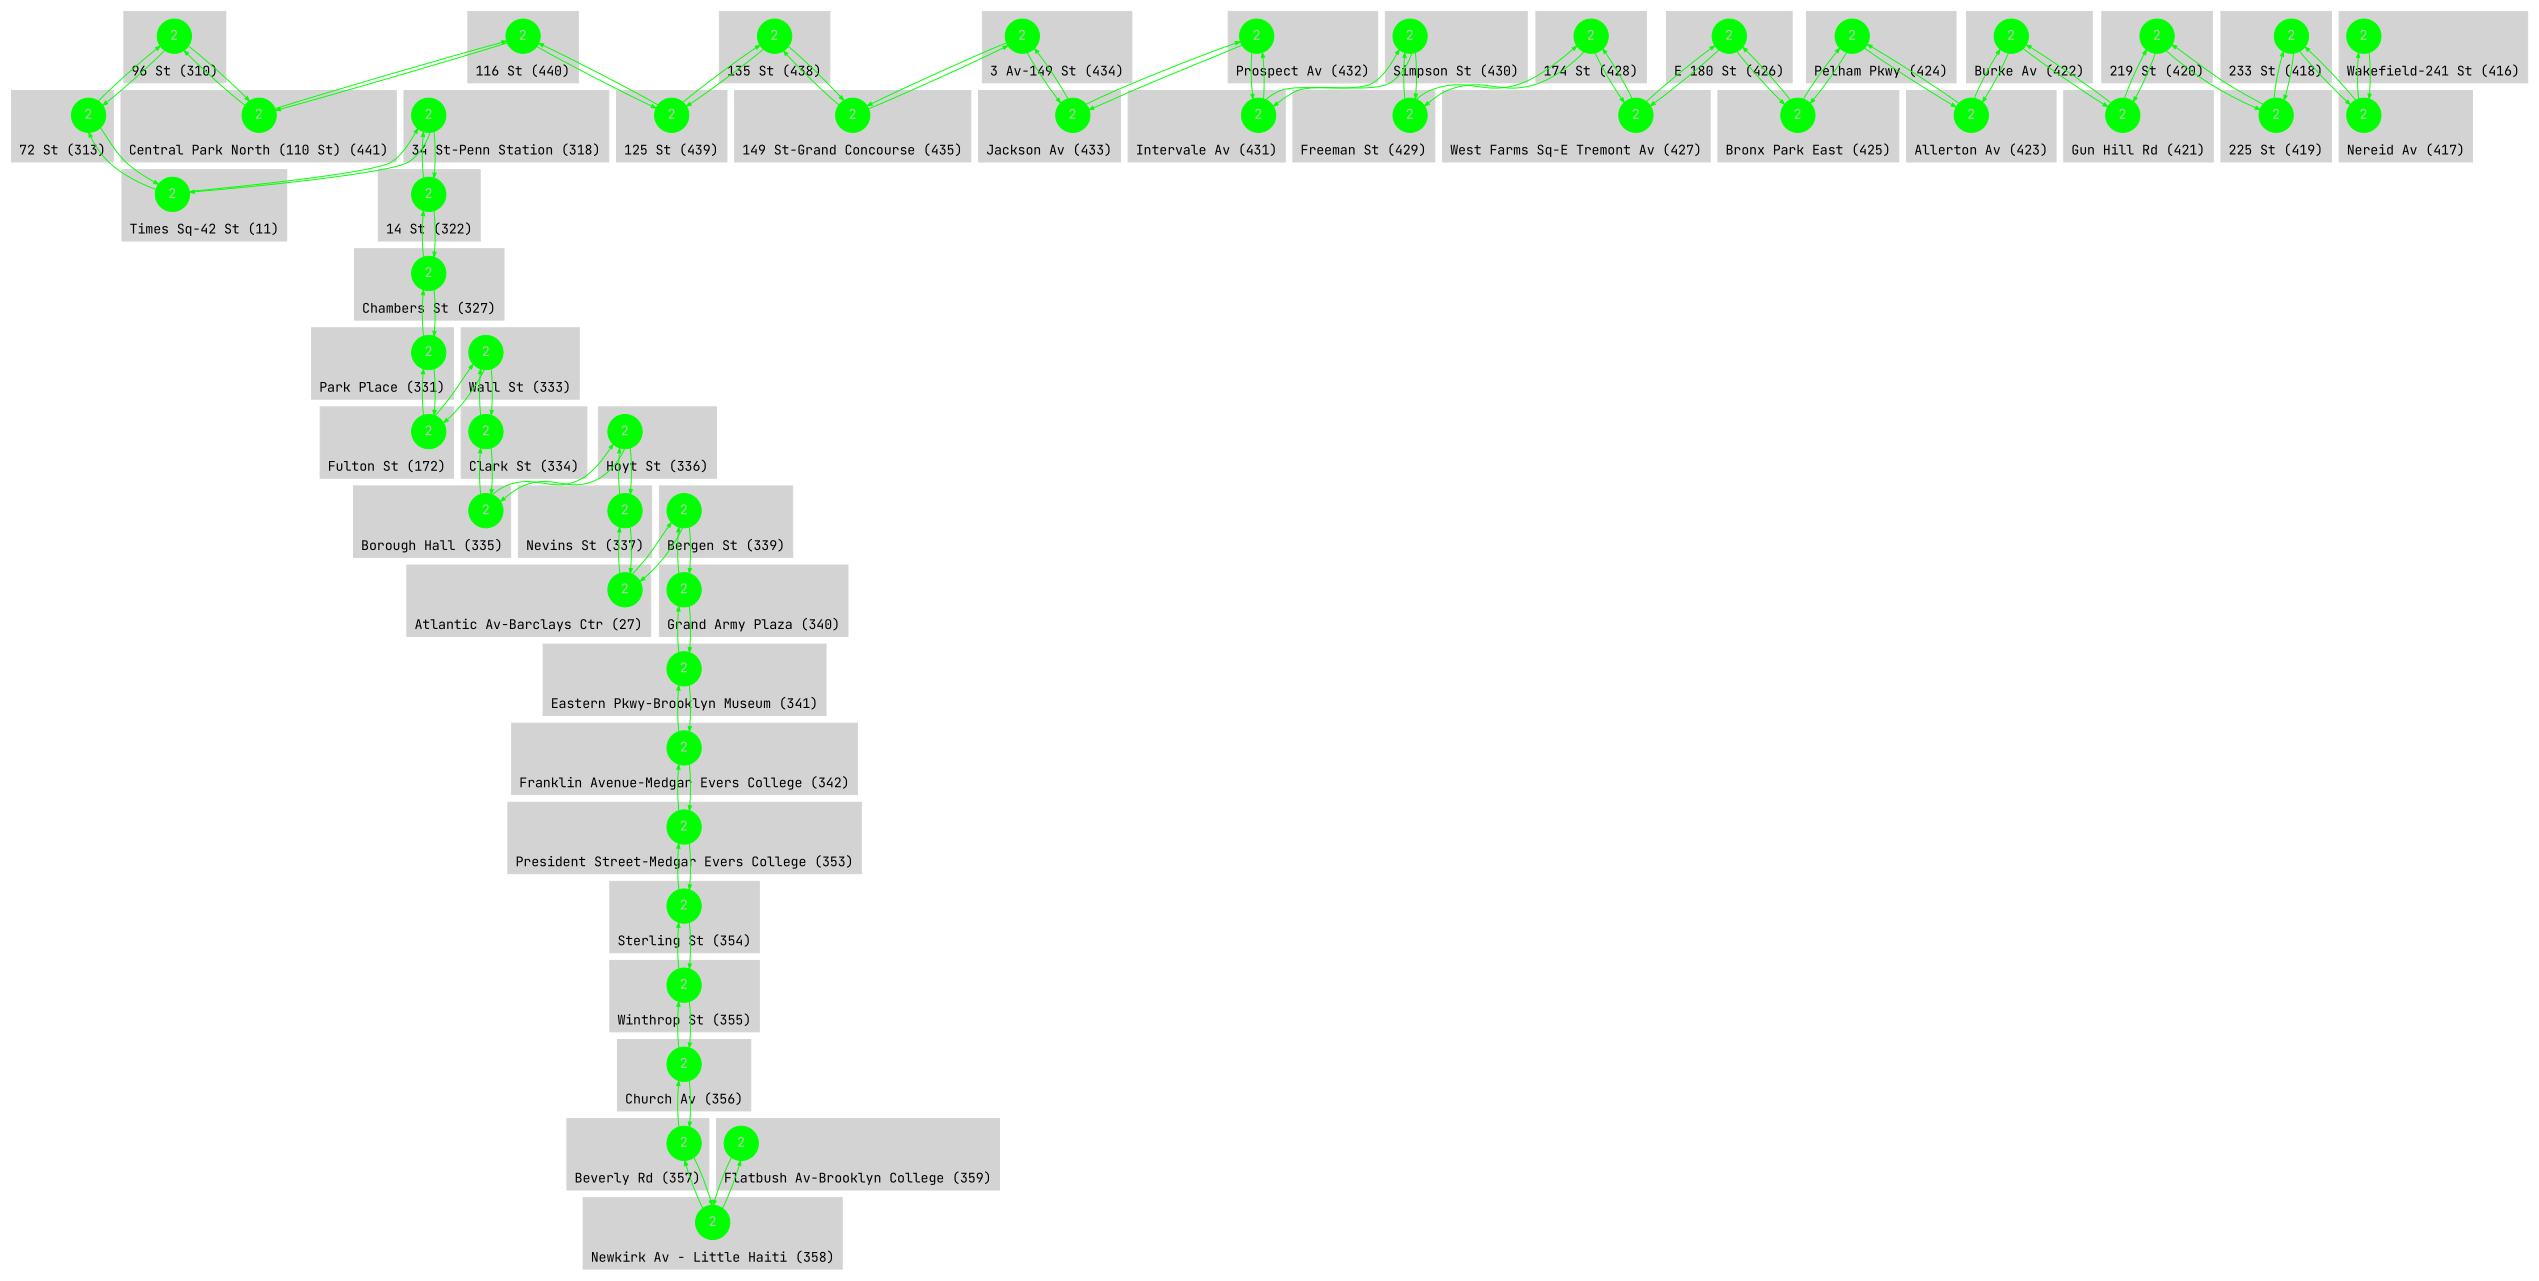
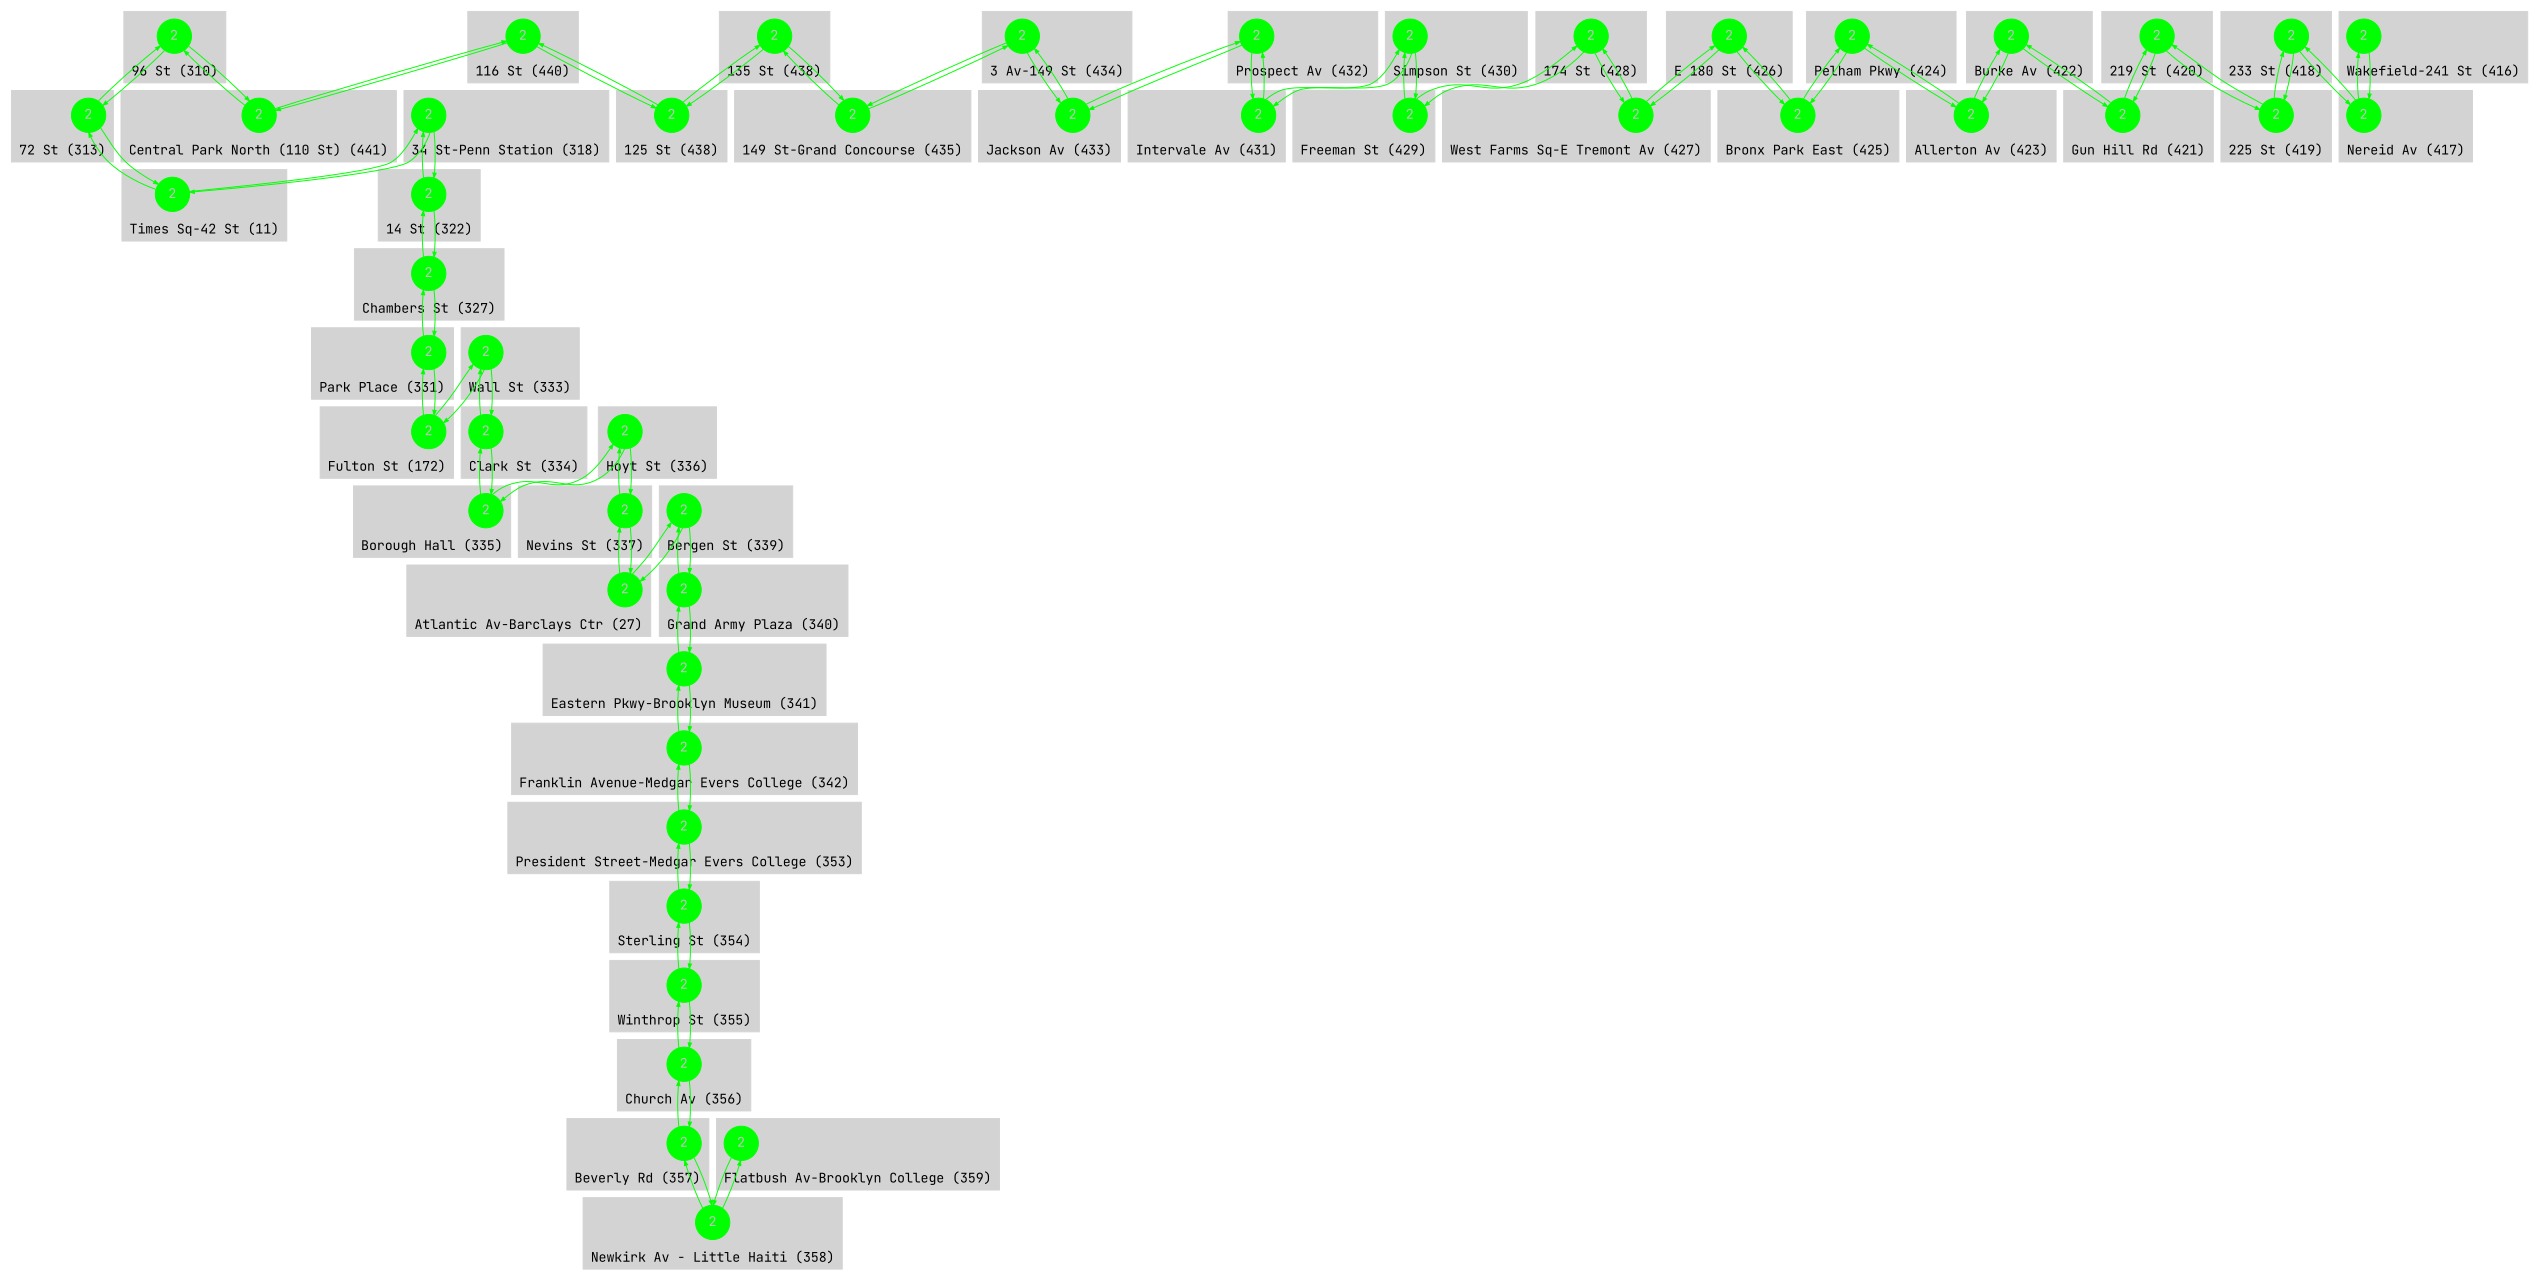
(672, 151) -> (672, 151)
